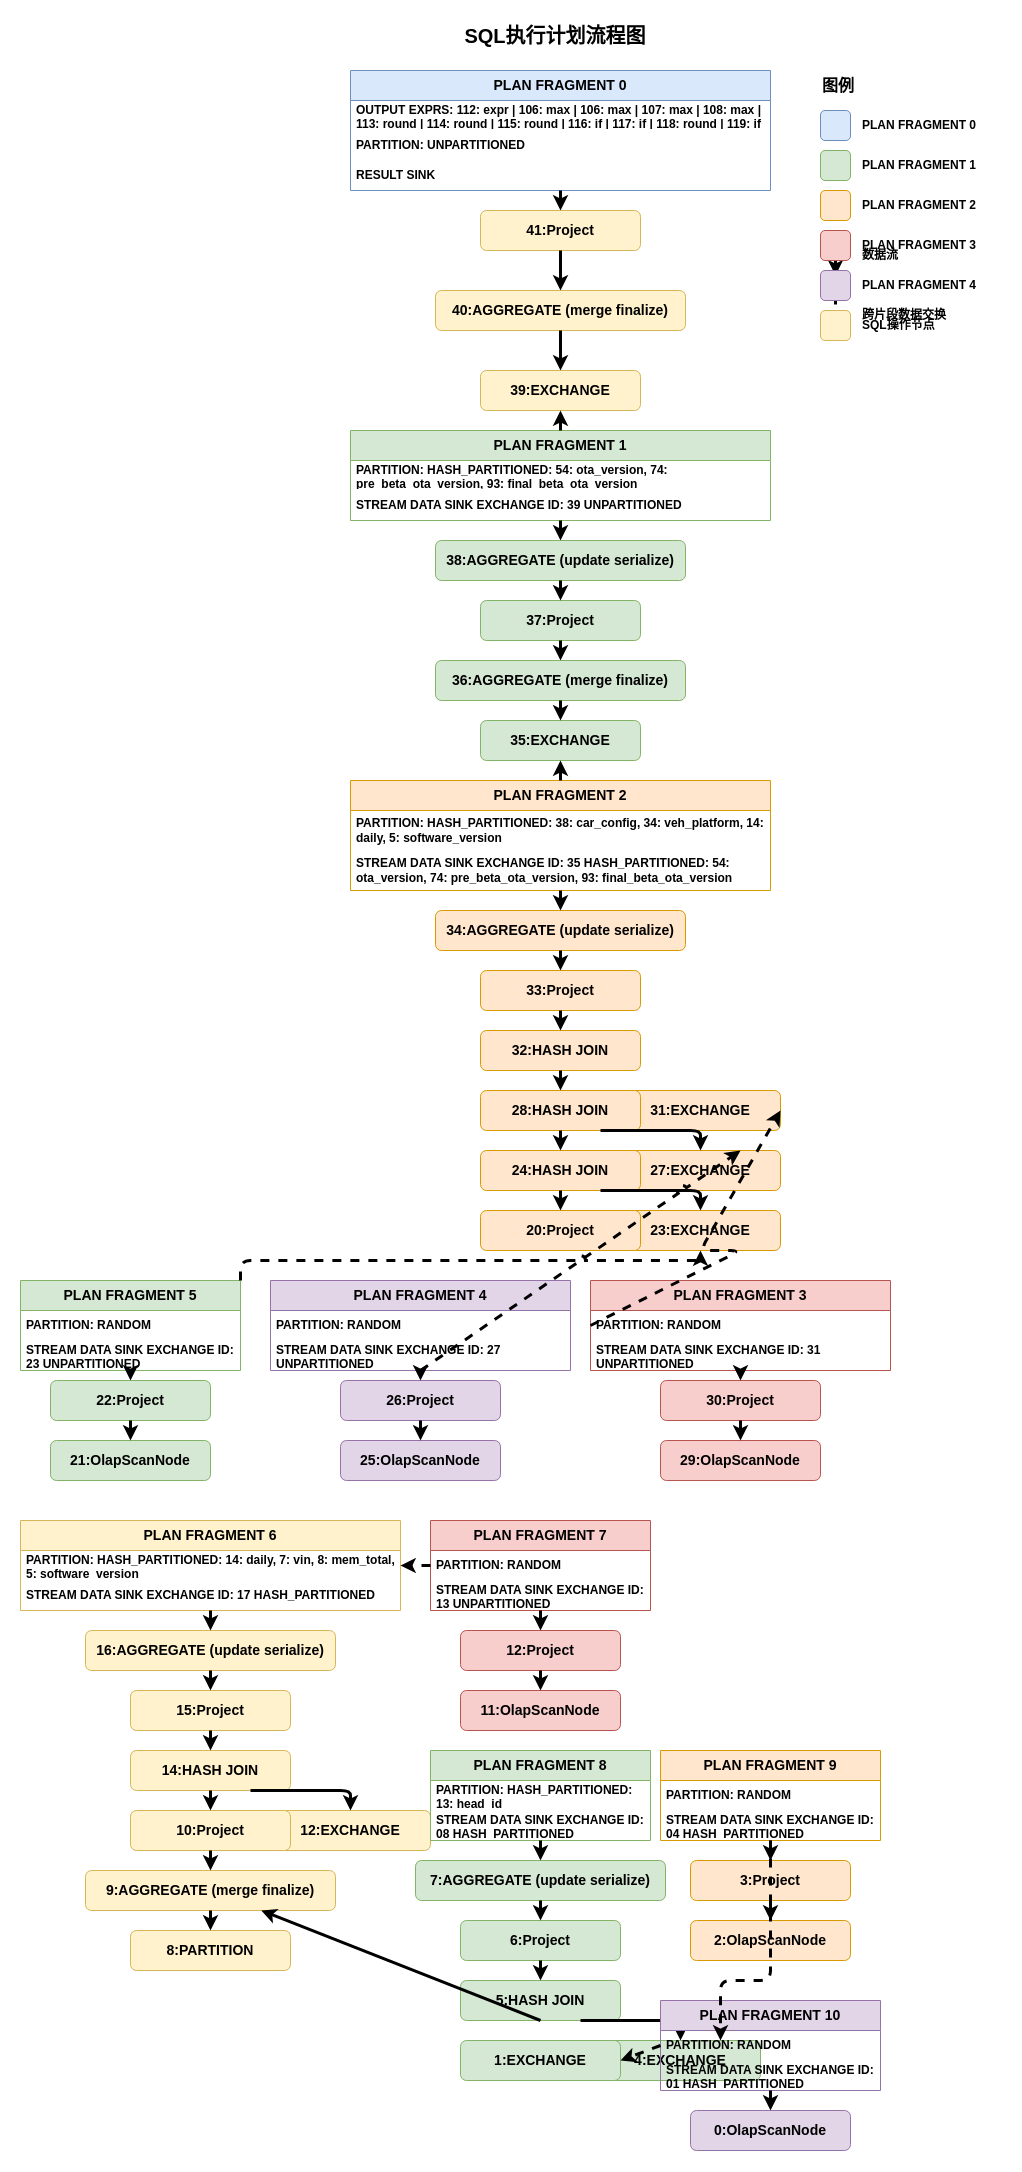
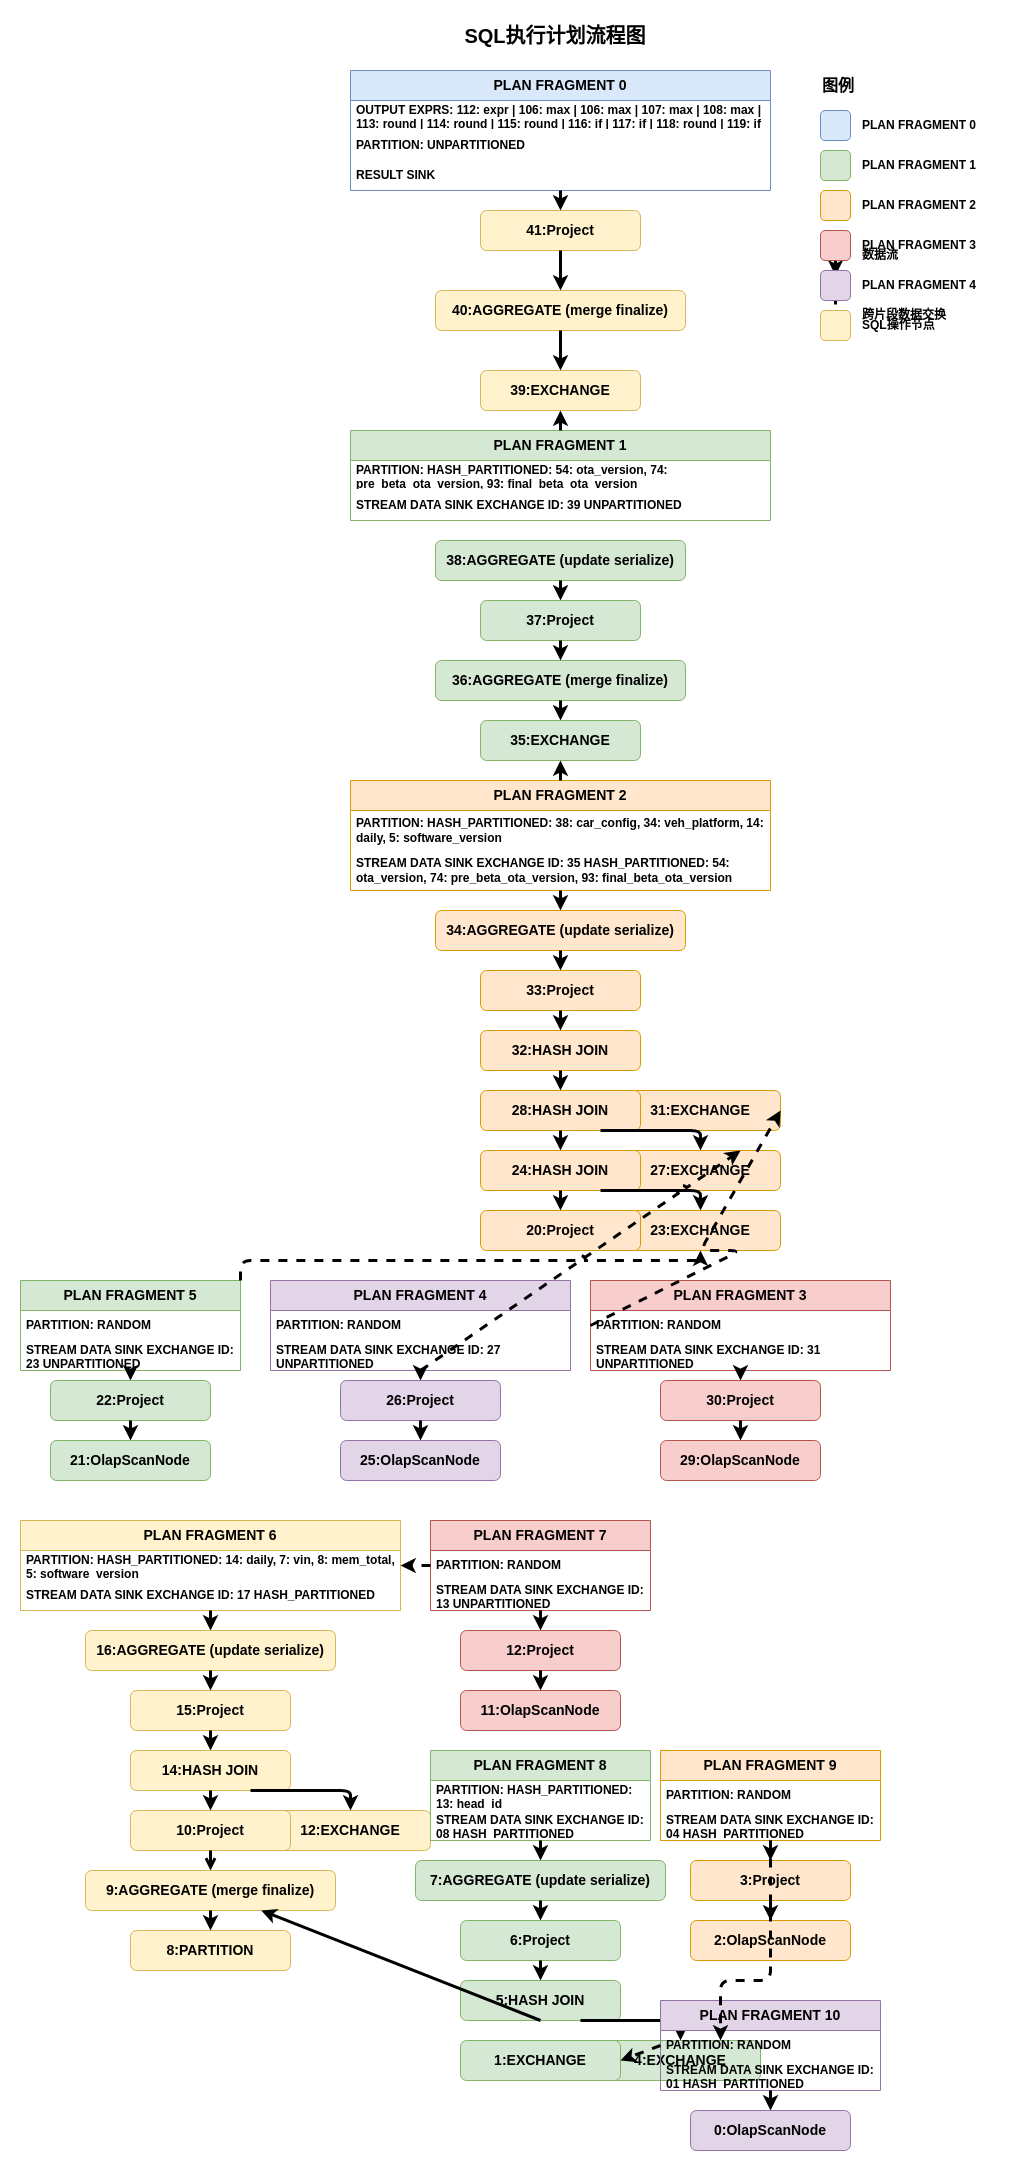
(561, 526) -> none
(211, 1858) -> (211, 1858)
